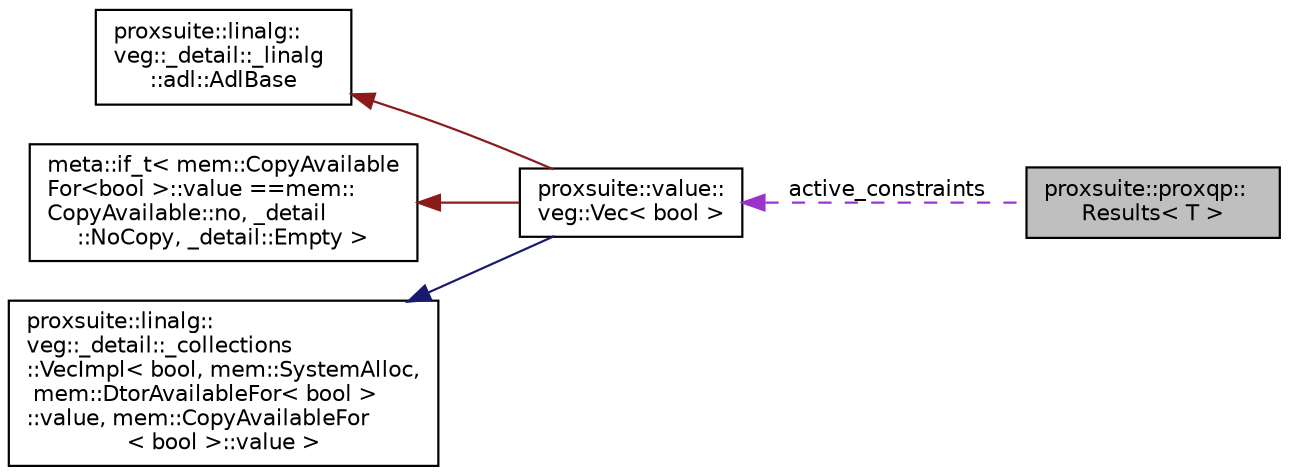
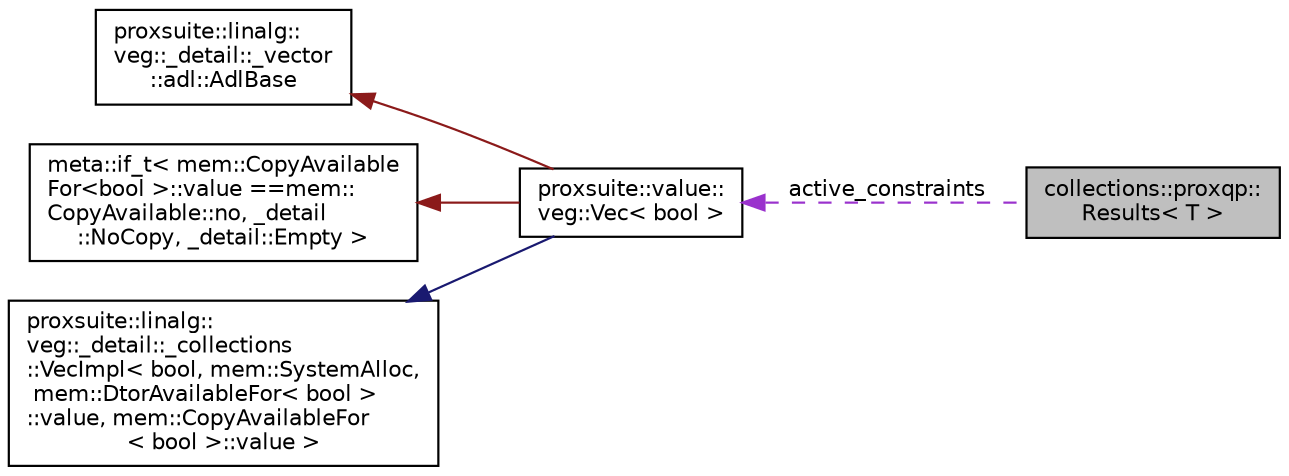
(224, 57) -> (224, 57)
(1153, 203) -> (1153, 203)
